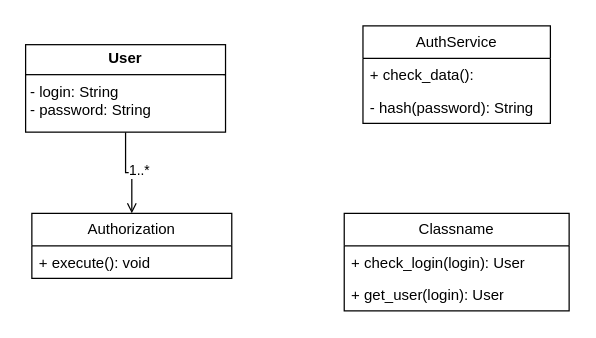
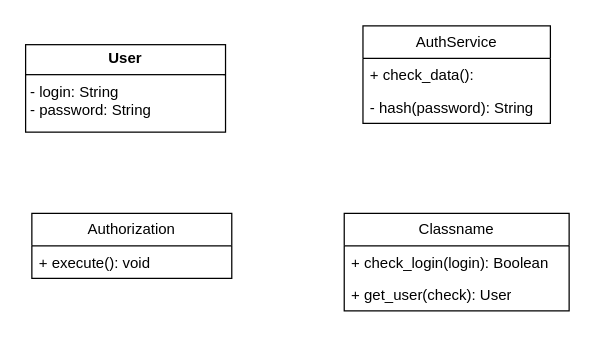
(127, 173) -> none
(447, 263) -> (458, 263)
(439, 296) -> (443, 296)
